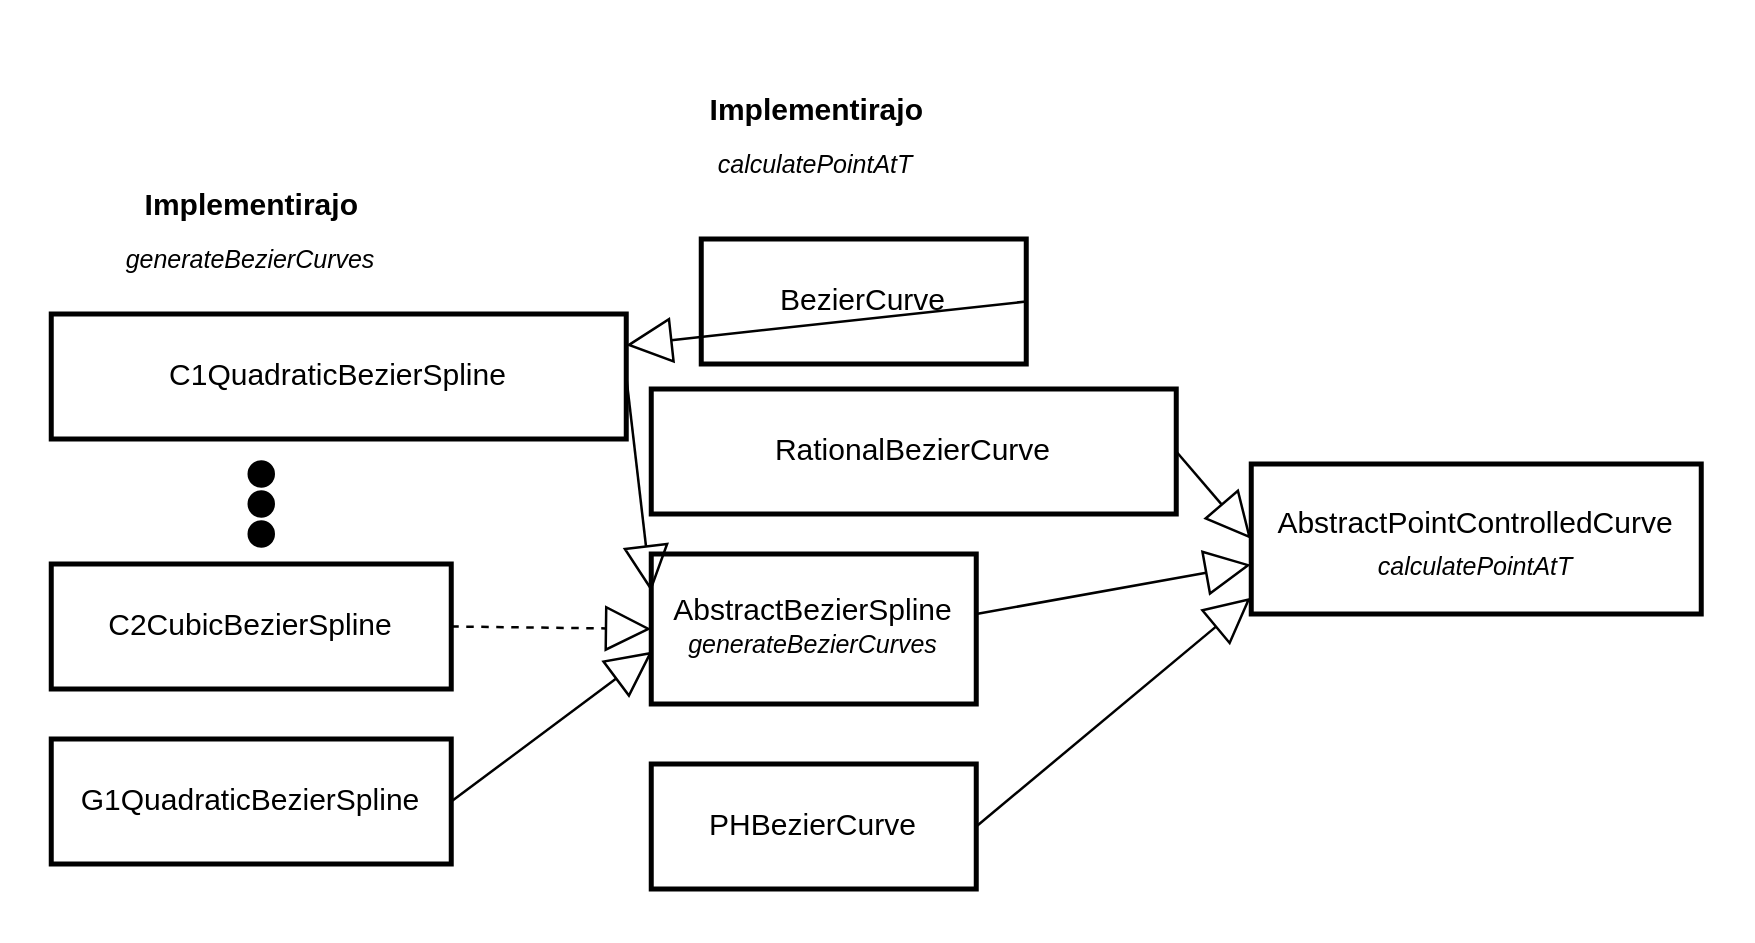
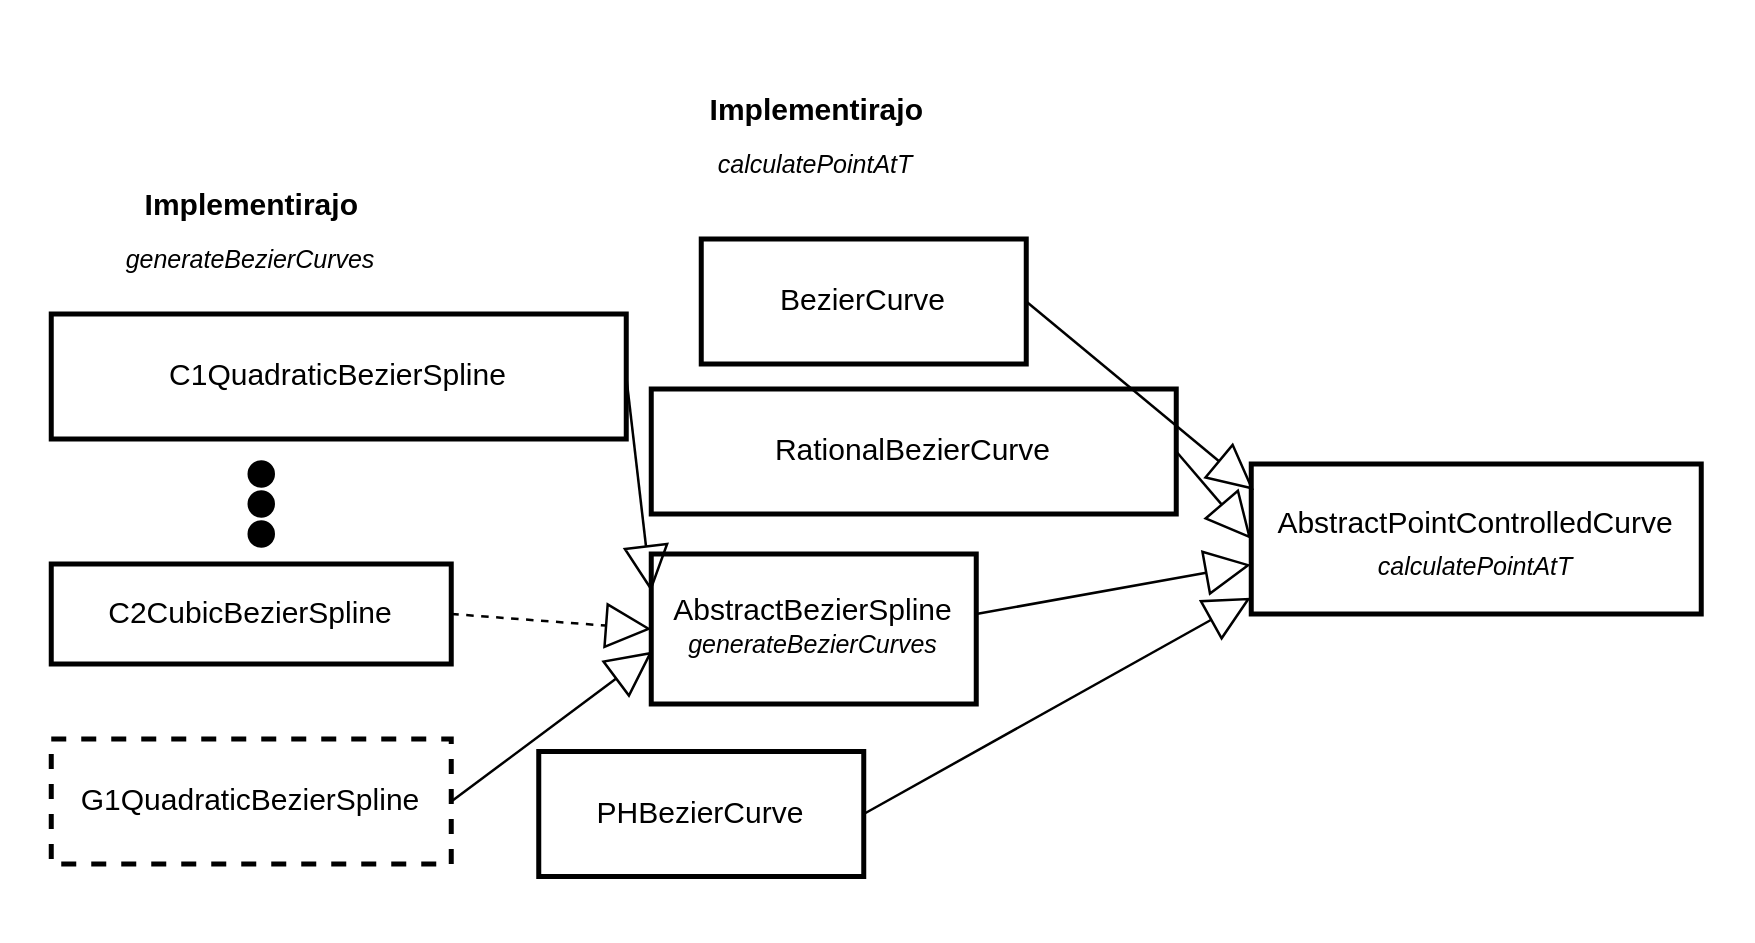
(848, 321) -> (1123, 381)
(251, 626) -> (251, 614)
(251, 801) -> (251, 801)
(814, 826) -> (701, 814)
